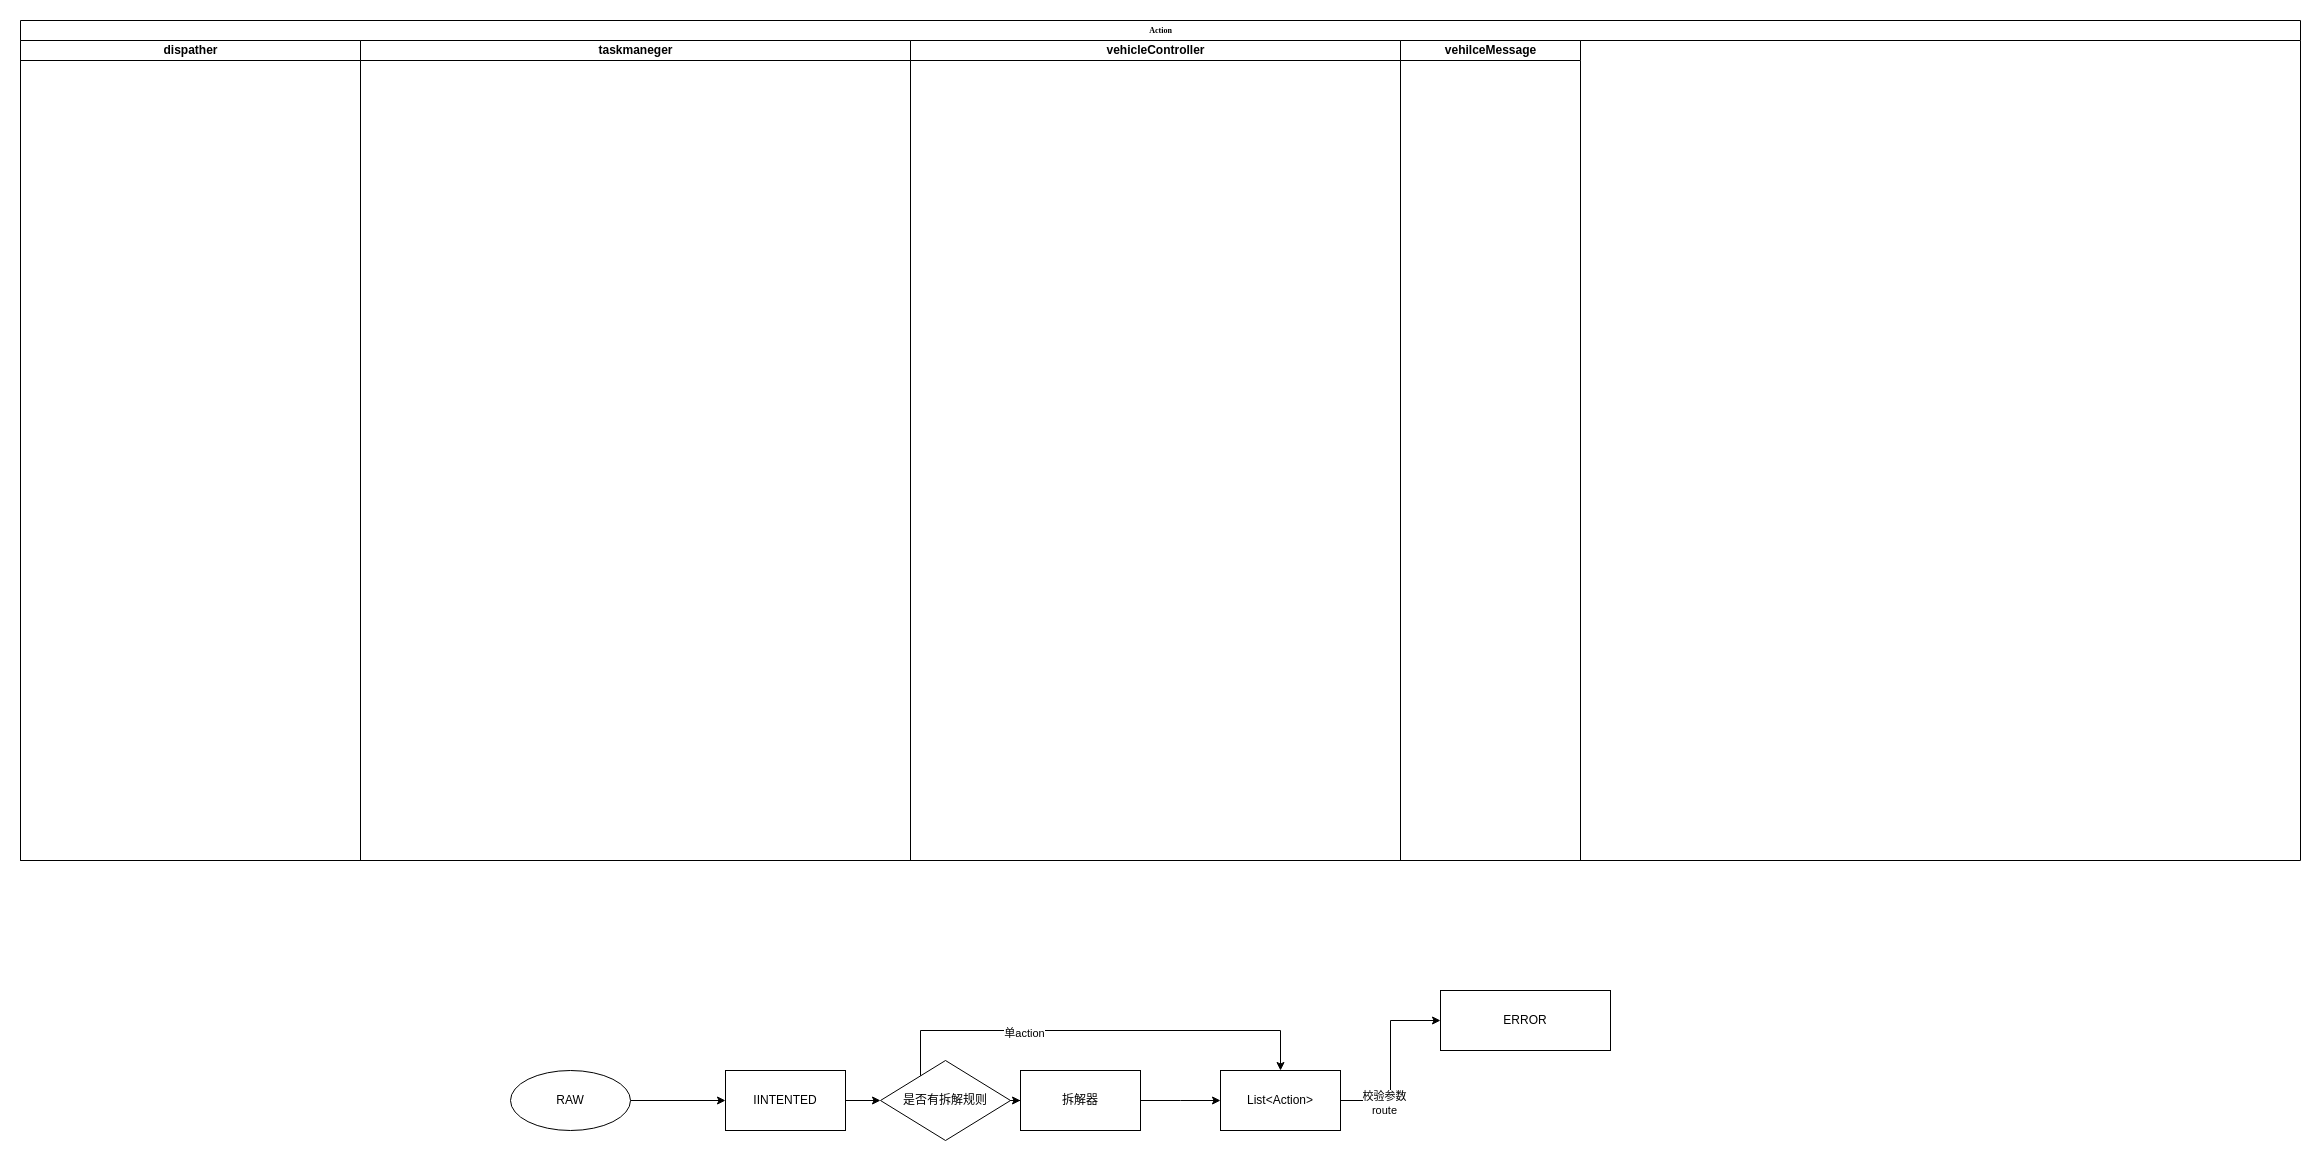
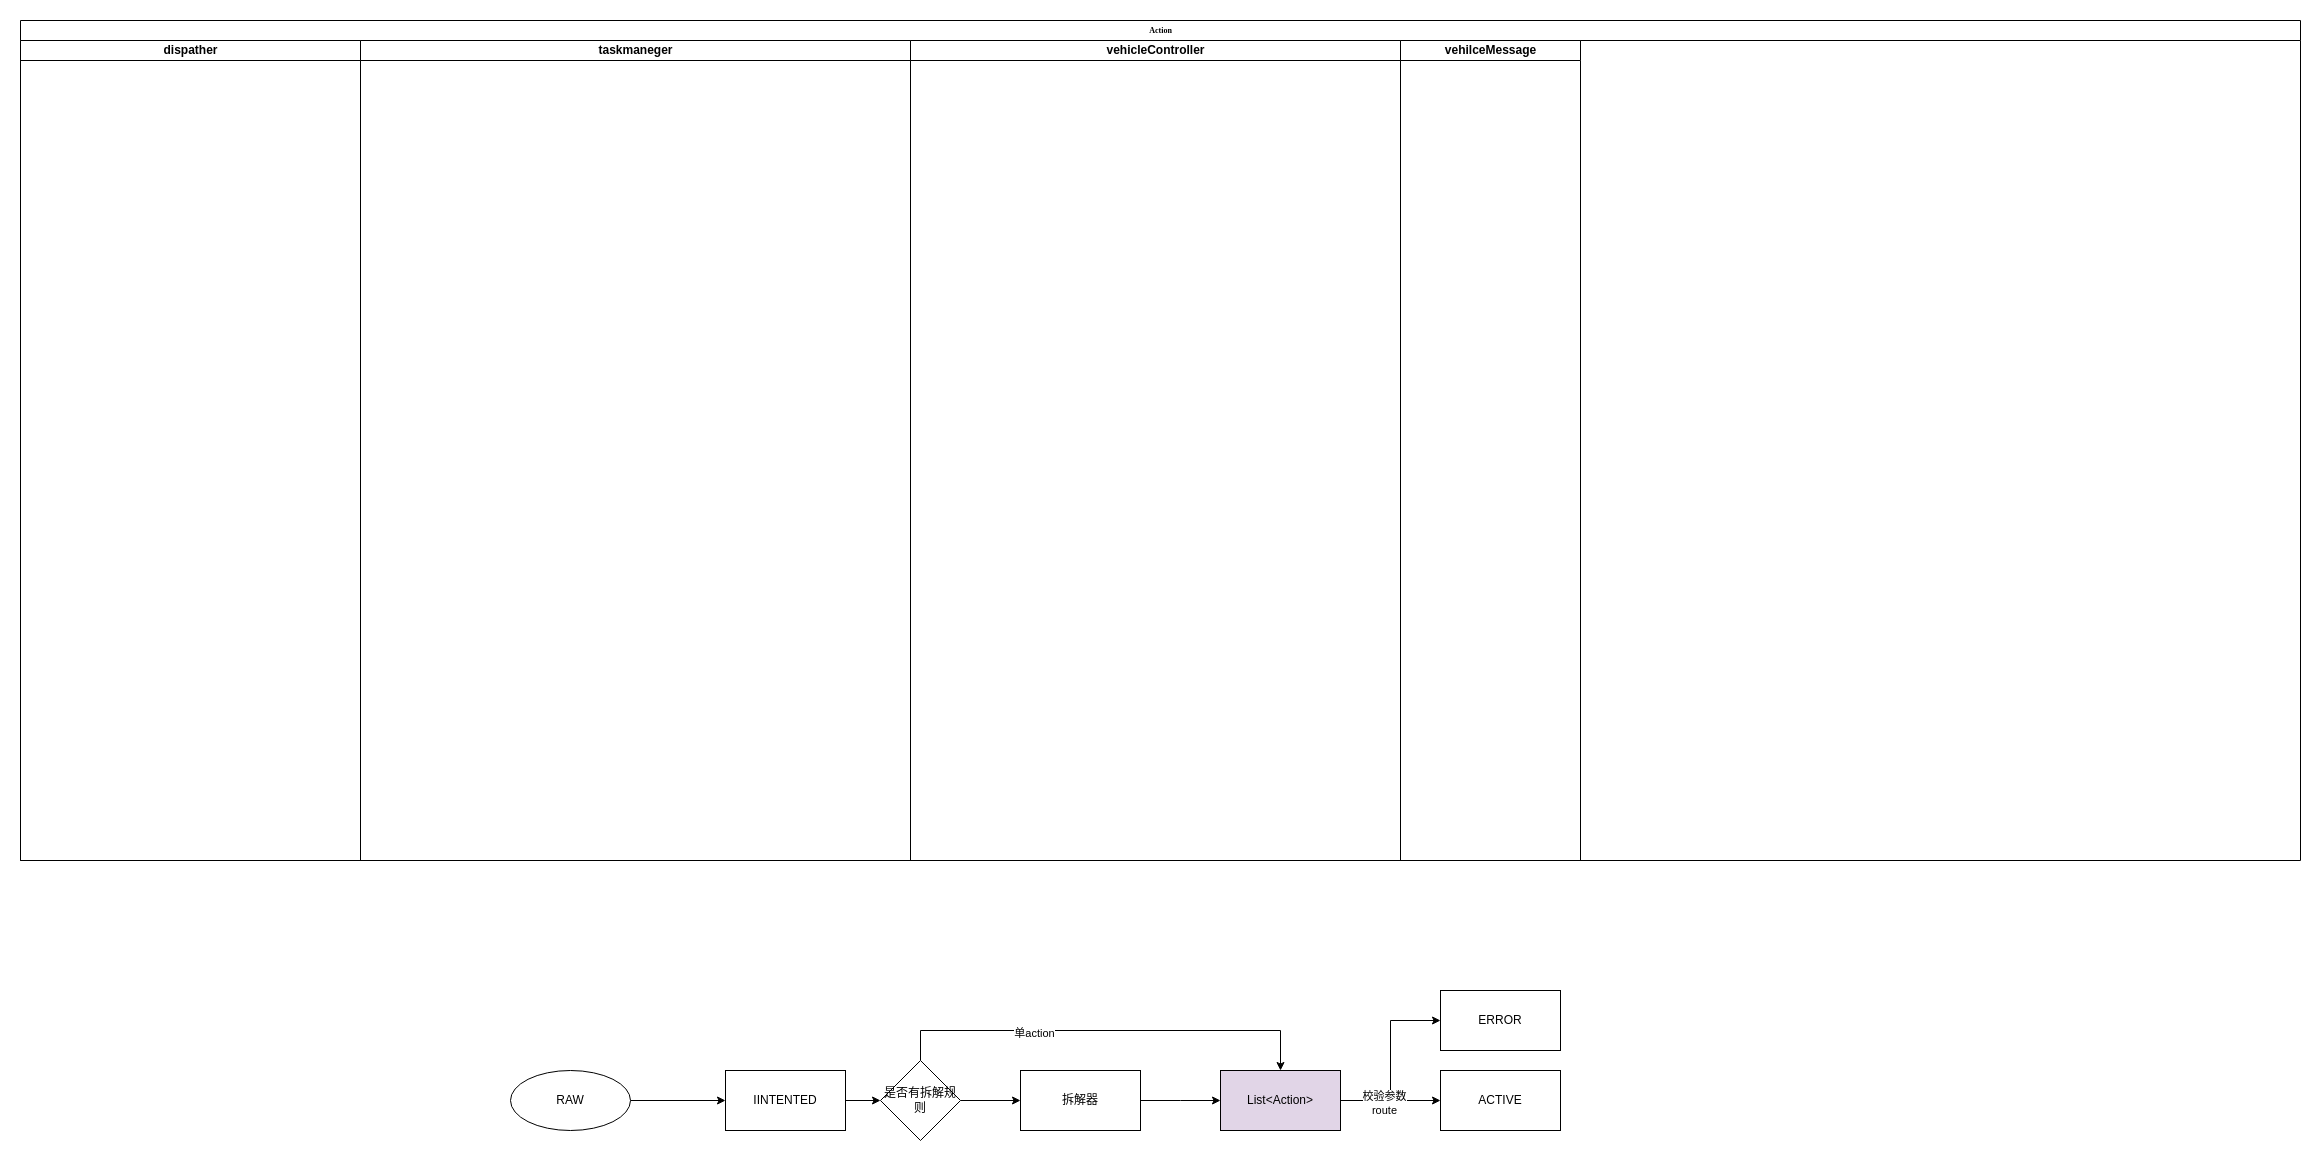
(1526, 1021) -> (1501, 1021)
(946, 1101) -> (921, 1101)
(1281, 1101) -> (1281, 1101)
none -> (1419, 1101)
none -> (1501, 1101)
